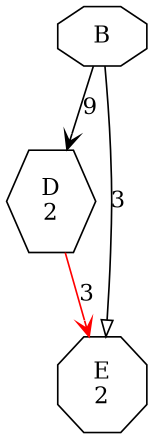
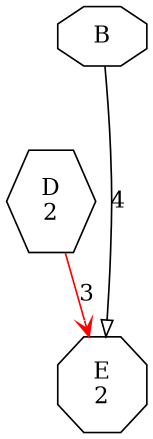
(83, 100) -> none
(119, 201) -> (119, 201)
